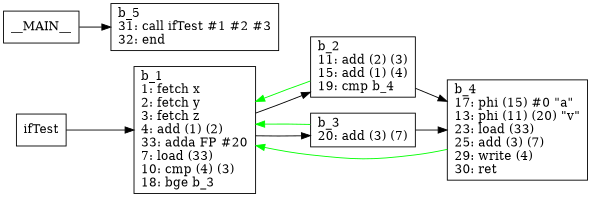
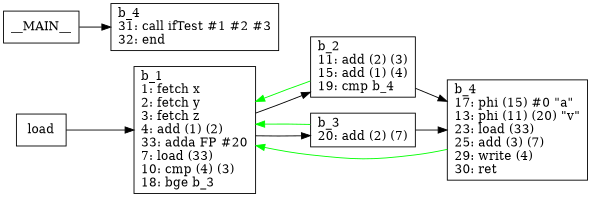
(195, 27) -> (195, 27)
(41, 130) -> (41, 130)
(363, 130) -> (363, 130)
